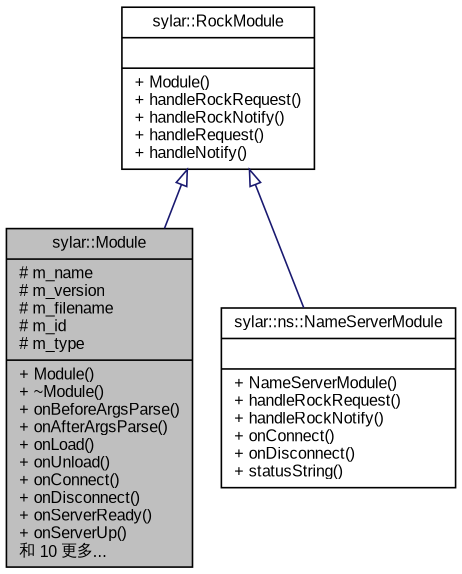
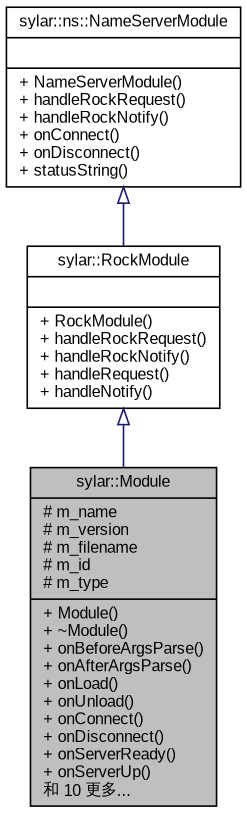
(172, 83) -> (96, 322)
(280, 246) -> (124, 225)
